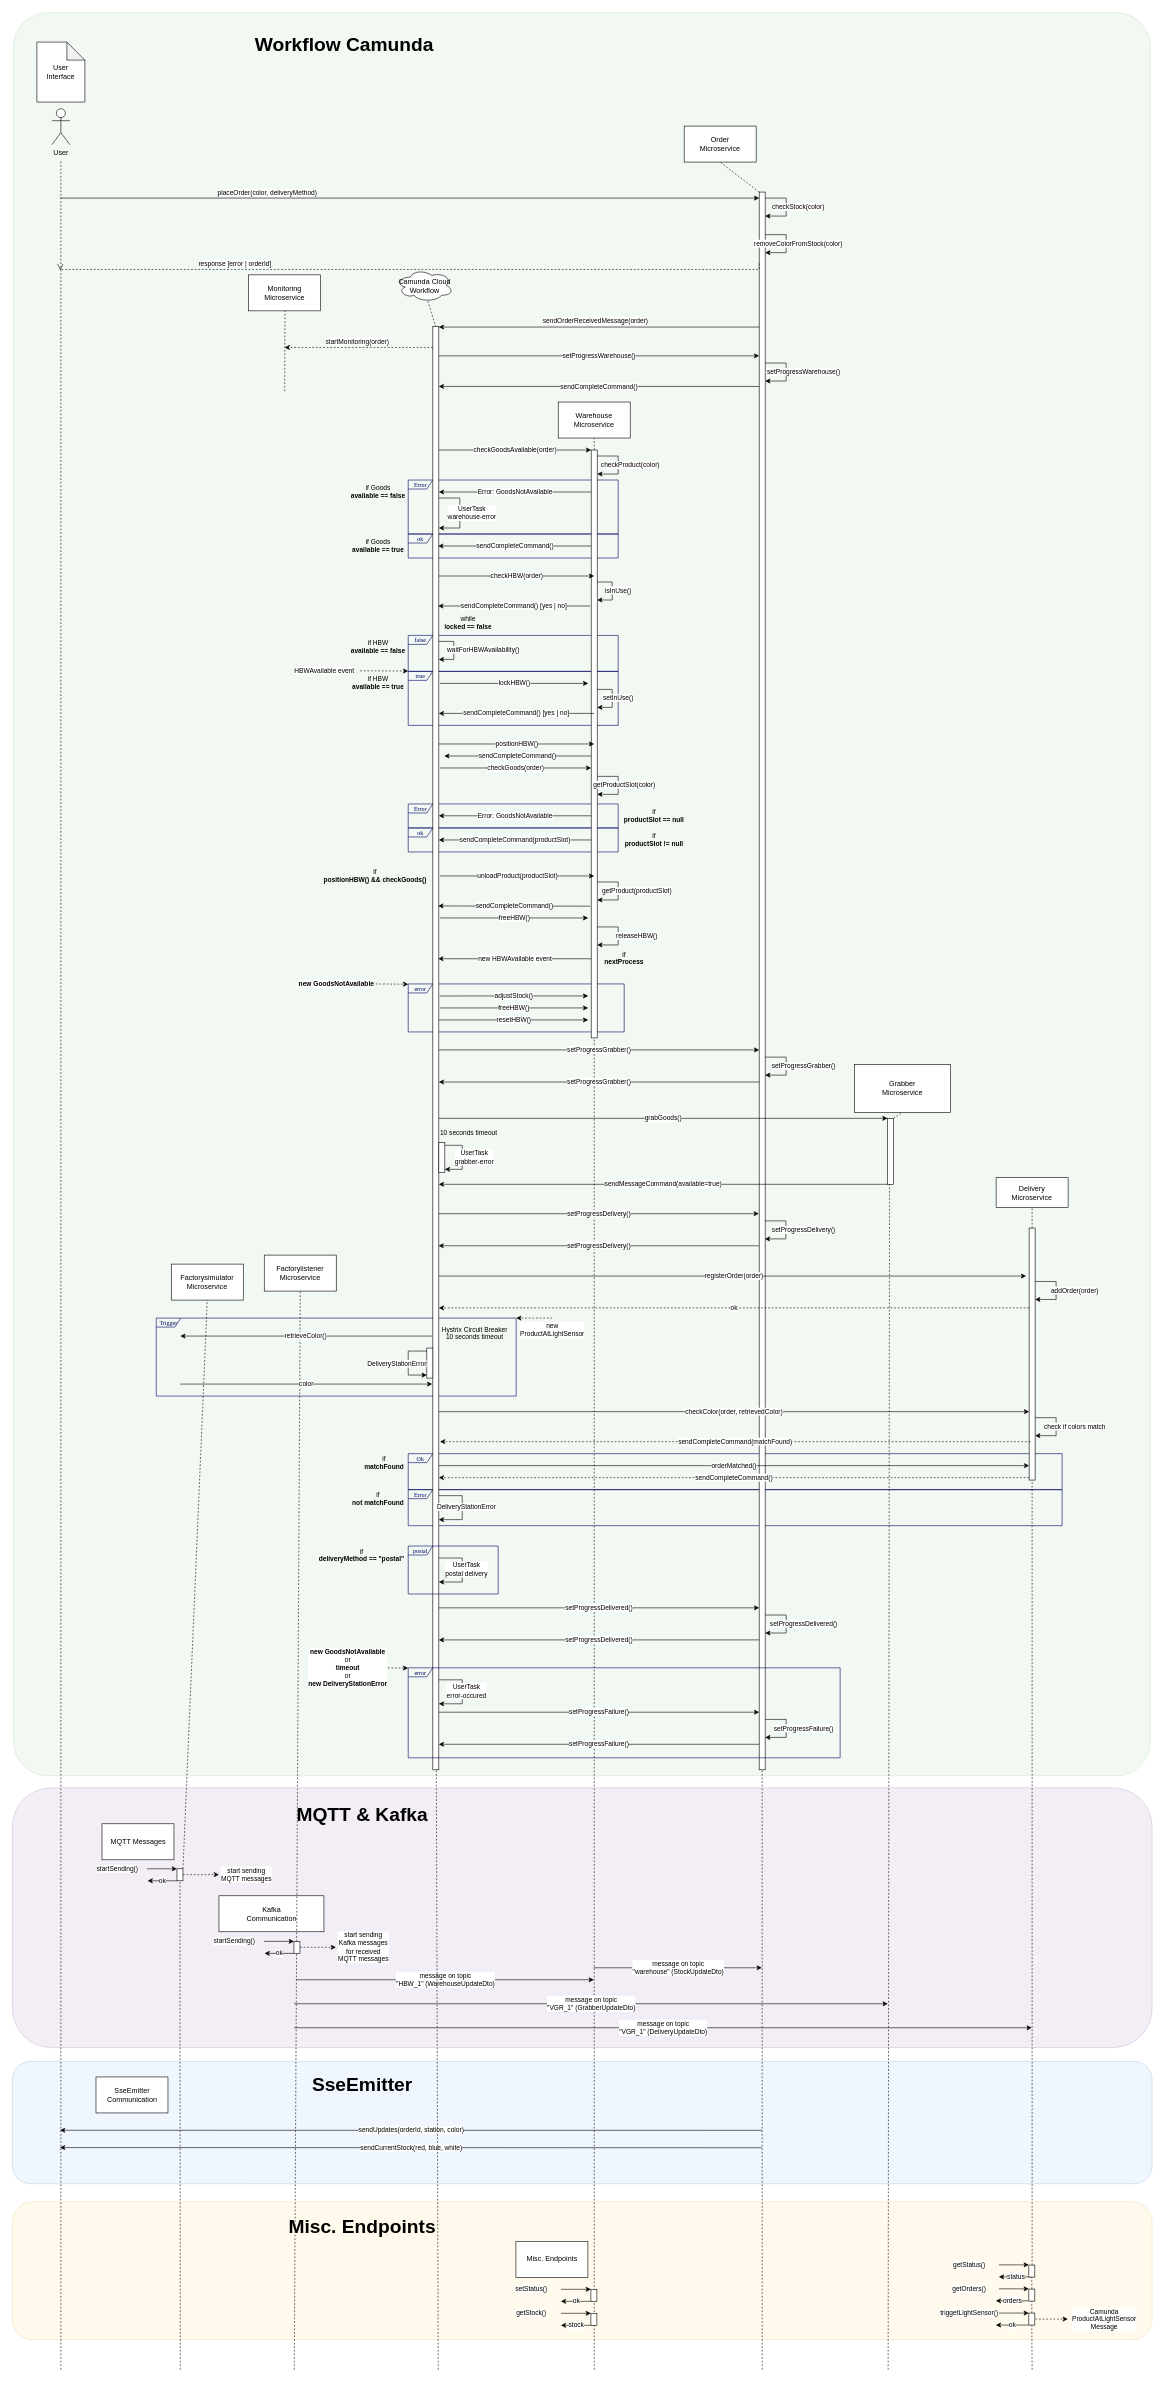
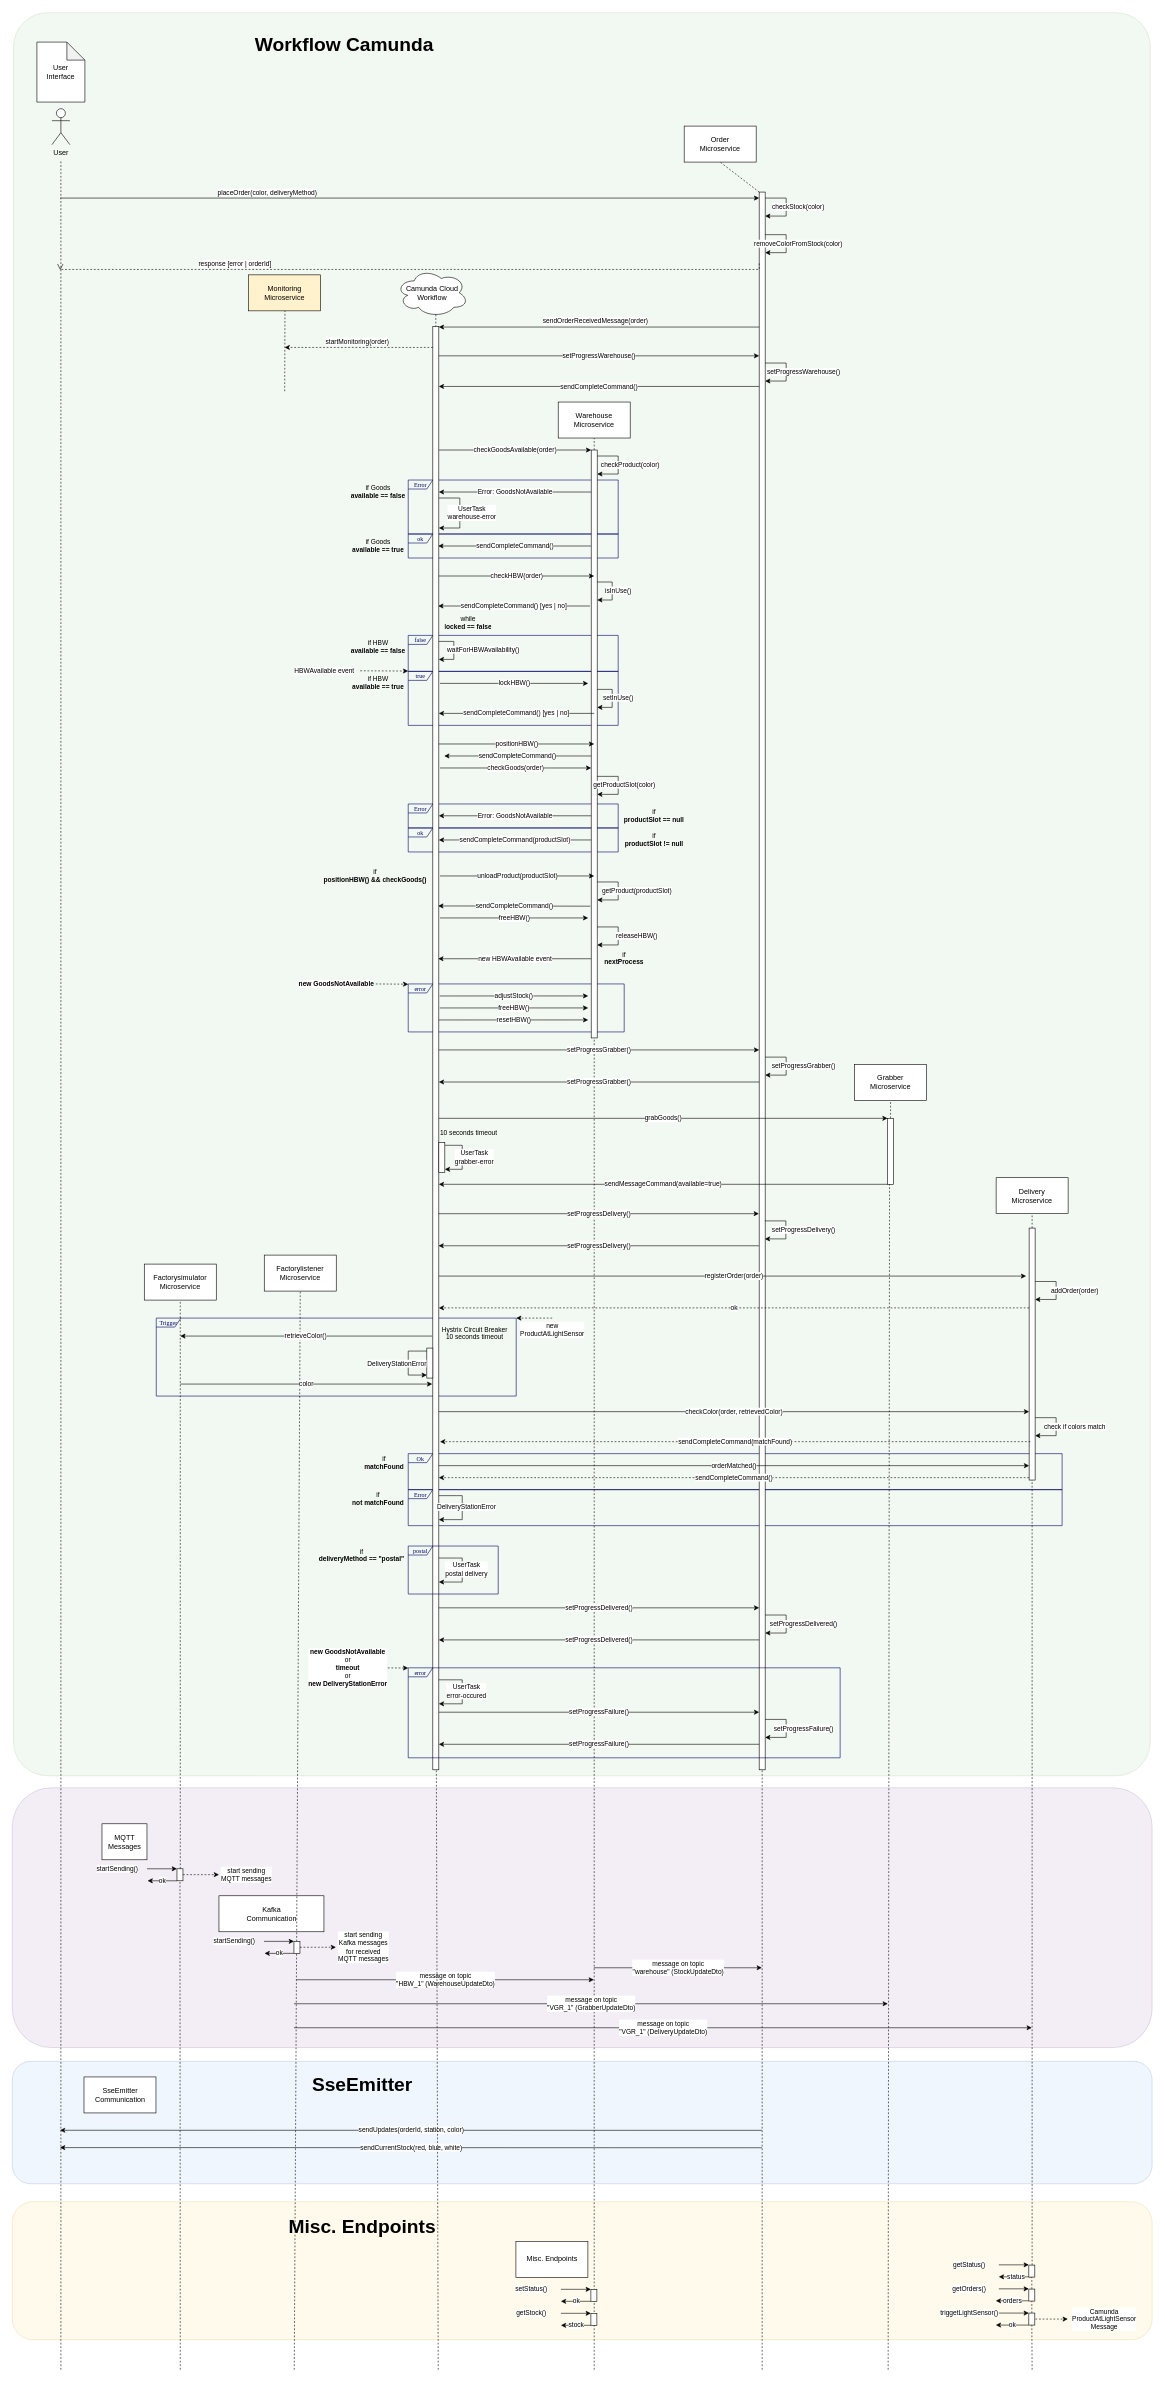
(425, 285) -> (432, 293)
(285, 293) -> (285, 293)
(903, 1088) -> (891, 1082)
(1032, 1193) -> (1032, 1196)
(207, 1282) -> (180, 1282)
(362, 1815) -> none
(138, 1842) -> (125, 1842)
(132, 2095) -> (120, 2095)
